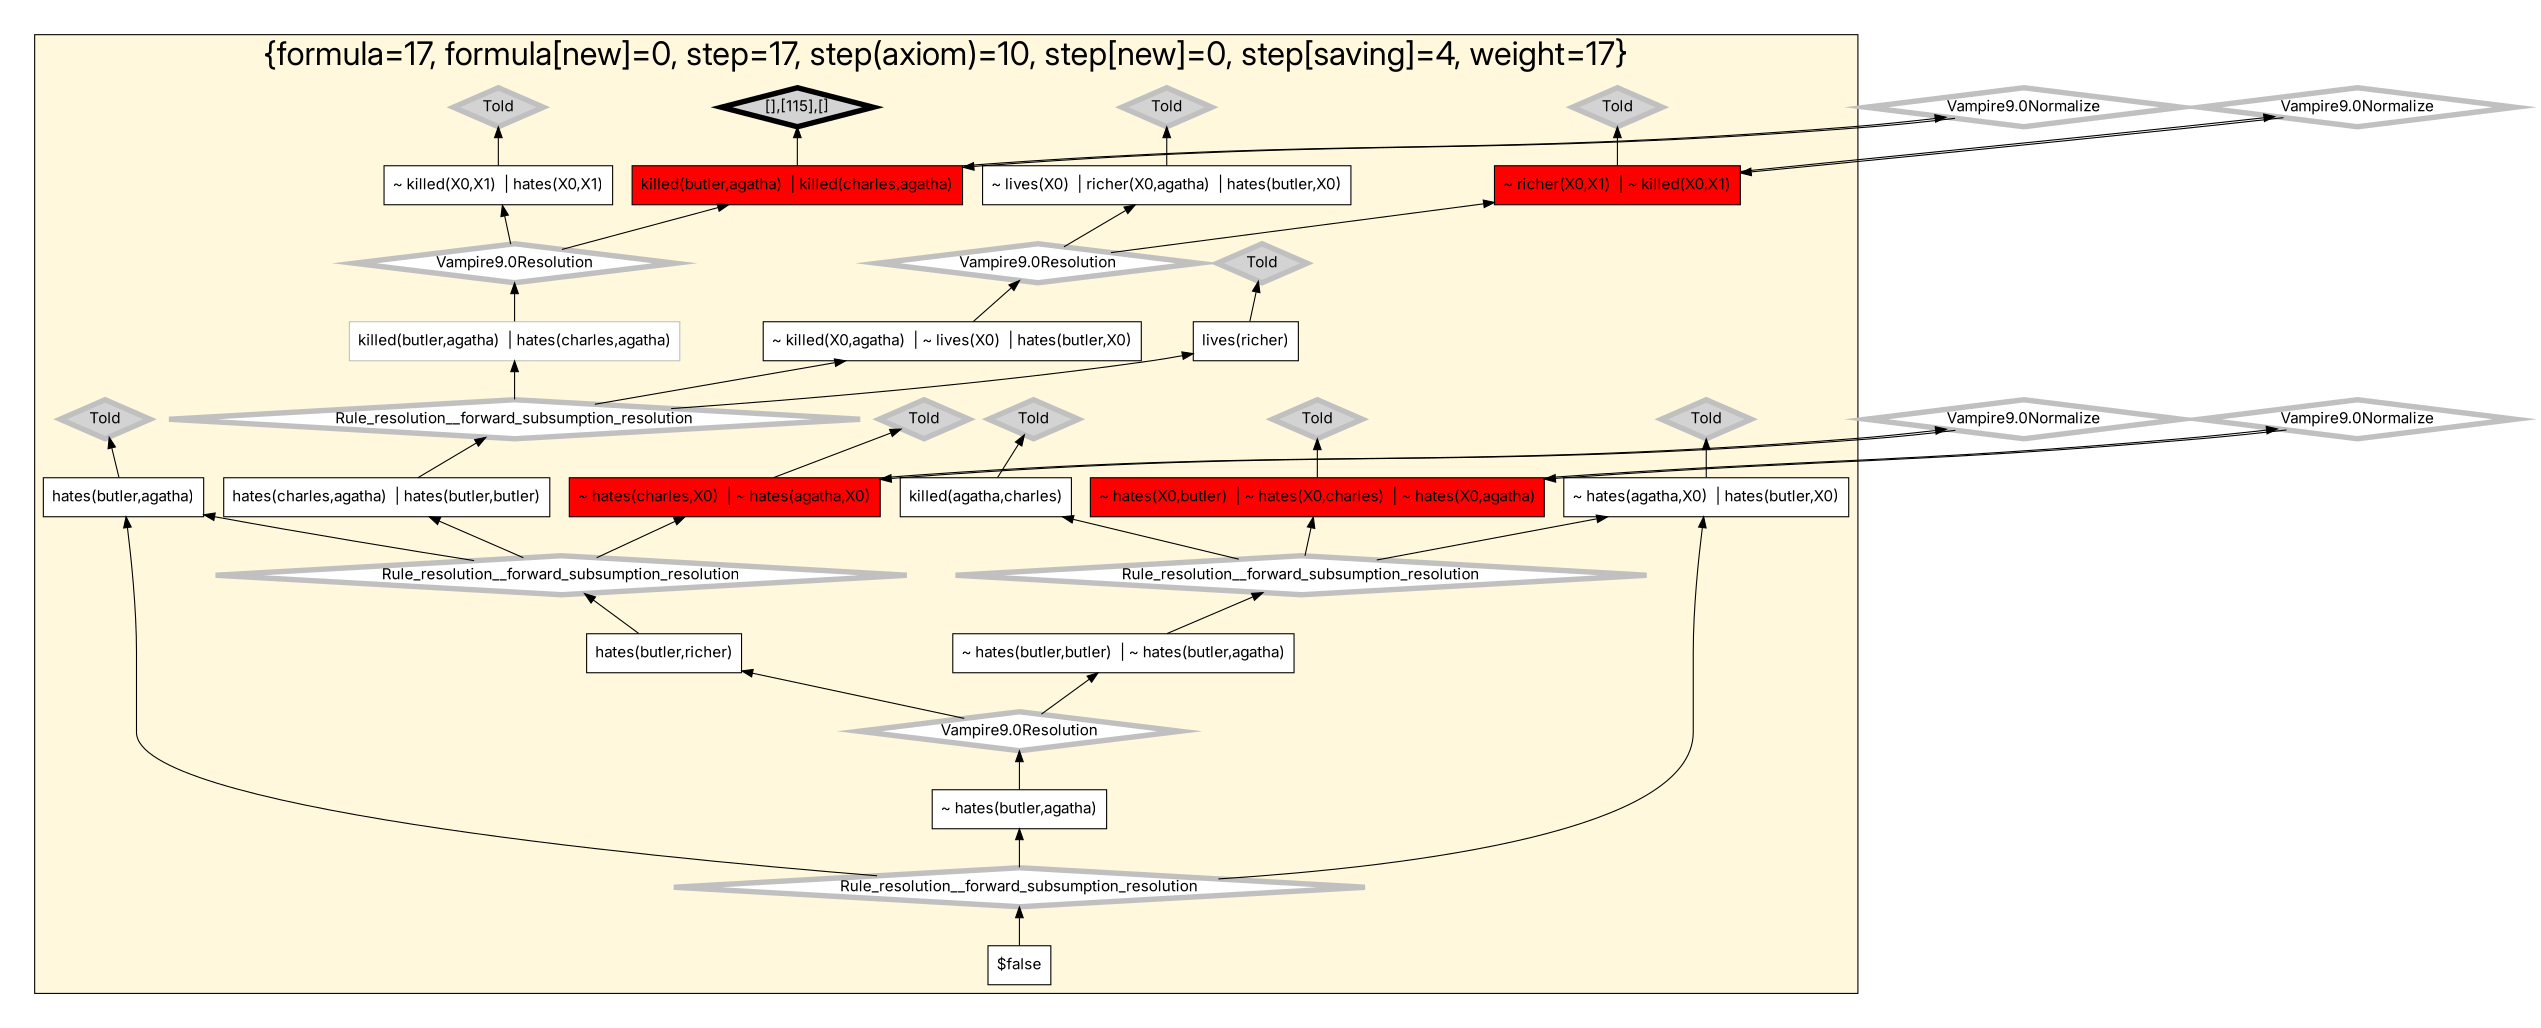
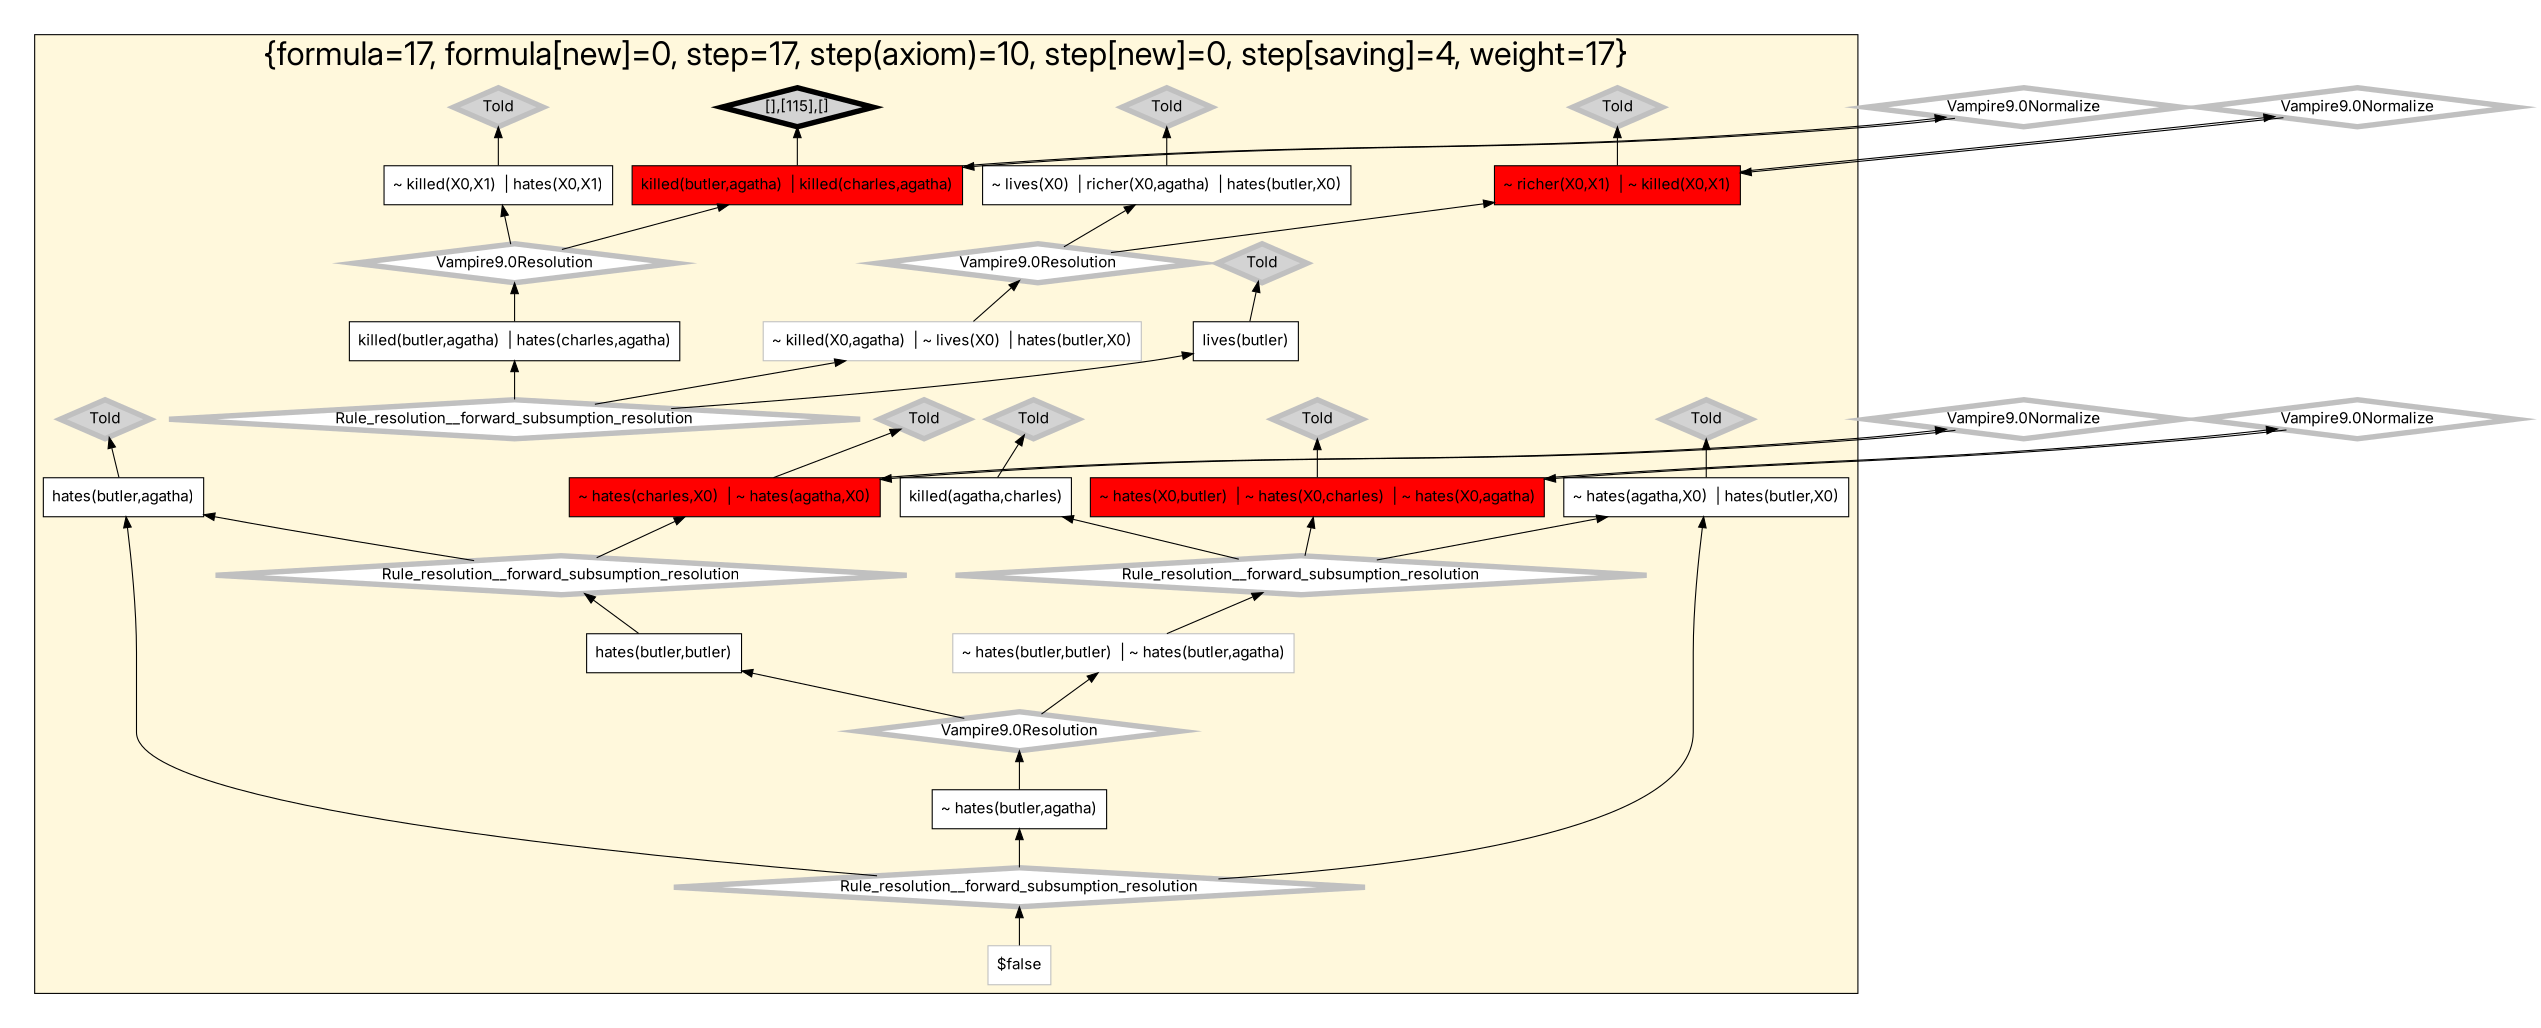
(515, 341) -> (515, 341)
(952, 341) -> (952, 341)
(1246, 341) -> (1246, 341)
(387, 497) -> none
(664, 653) -> (664, 653)
(1123, 653) -> (1123, 653)
(1019, 965) -> (1019, 965)
